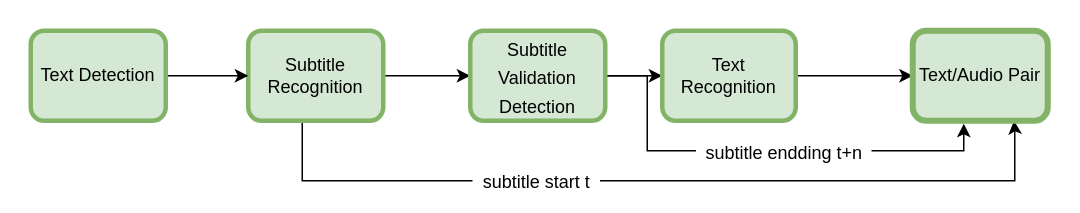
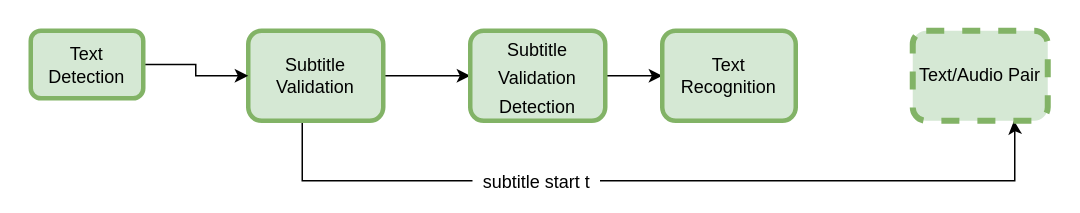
(98, 76) -> (87, 65)
(316, 76) -> (316, 76)
(849, 76) -> none
(980, 76) -> (980, 76)
(717, 151) -> none
